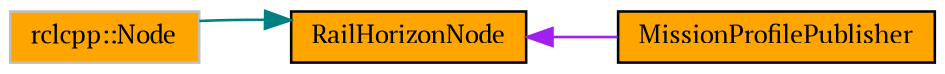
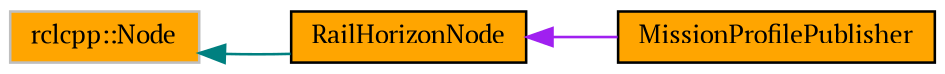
(232, 20) -> (258, 54)
